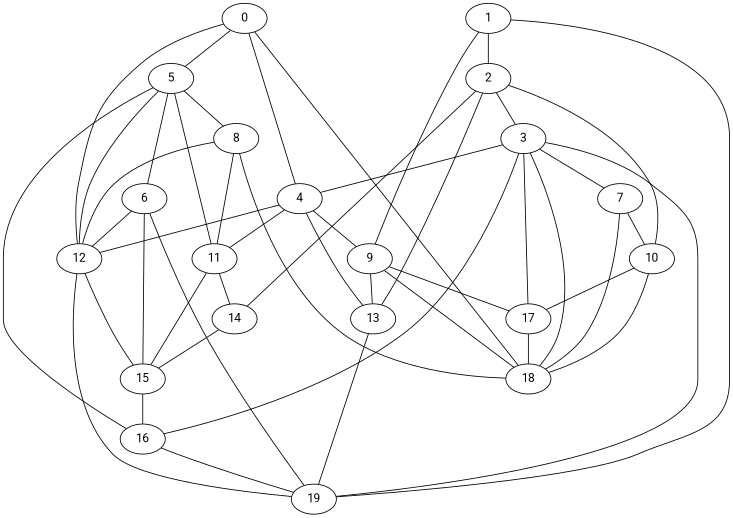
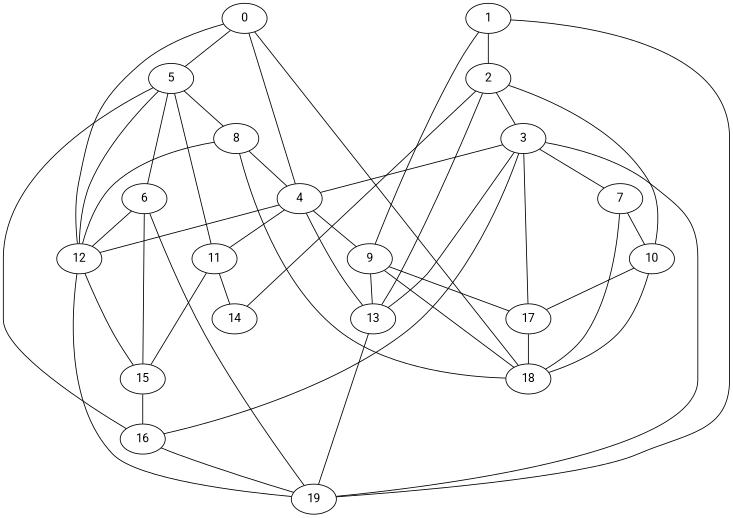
(225, 199) -> (268, 169)
(563, 260) -> (456, 234)
(189, 349) -> none
